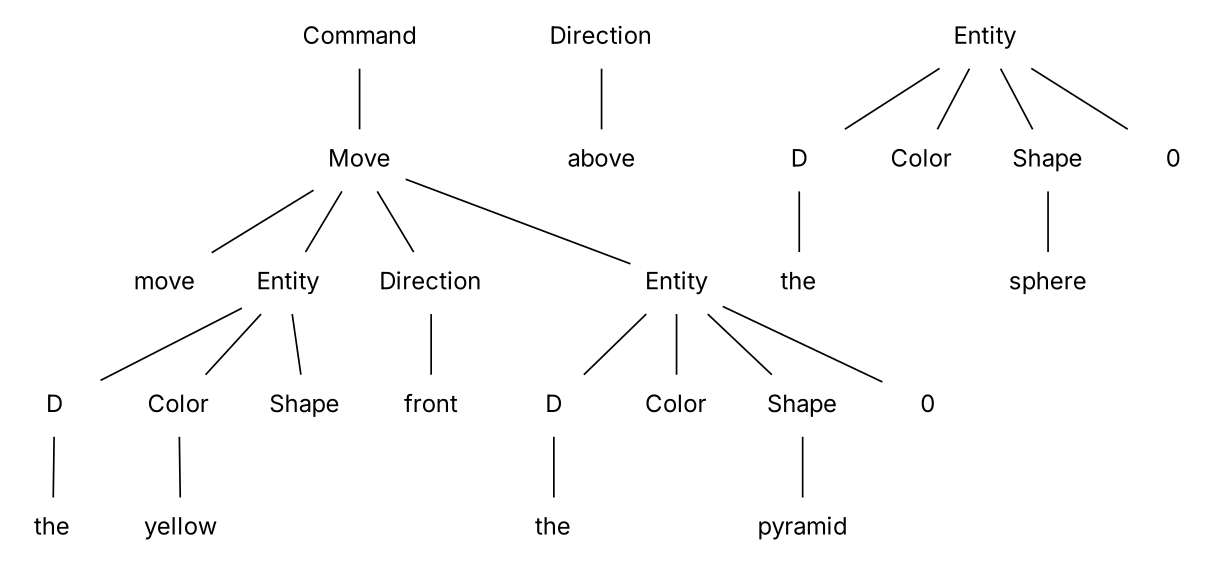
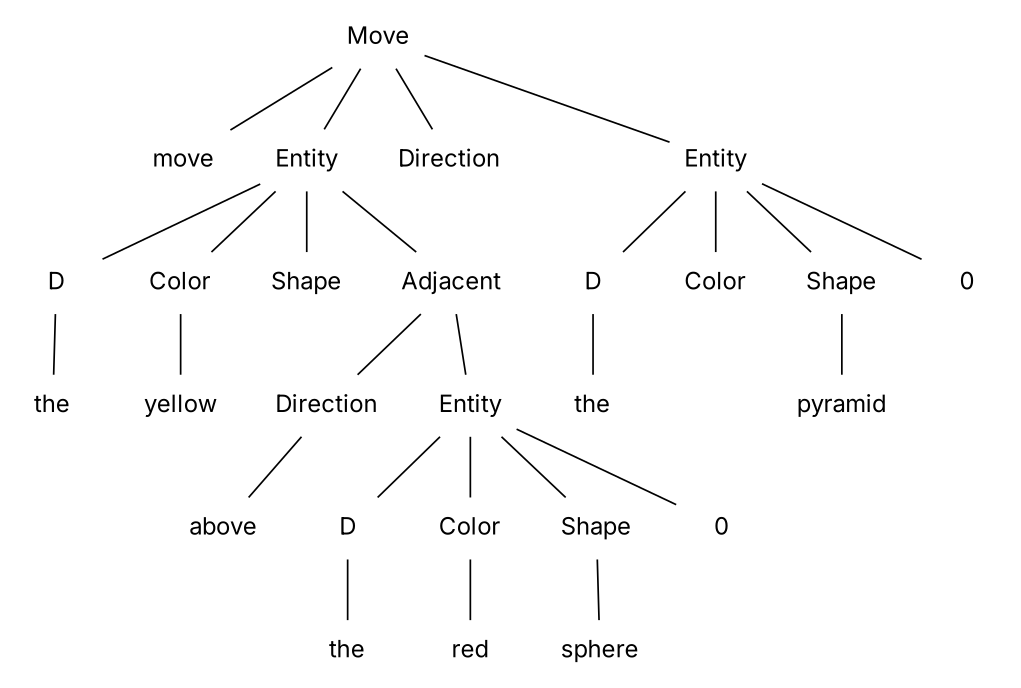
(360, 37) -> none
none -> (452, 283)
(431, 406) -> none
none -> (470, 651)
